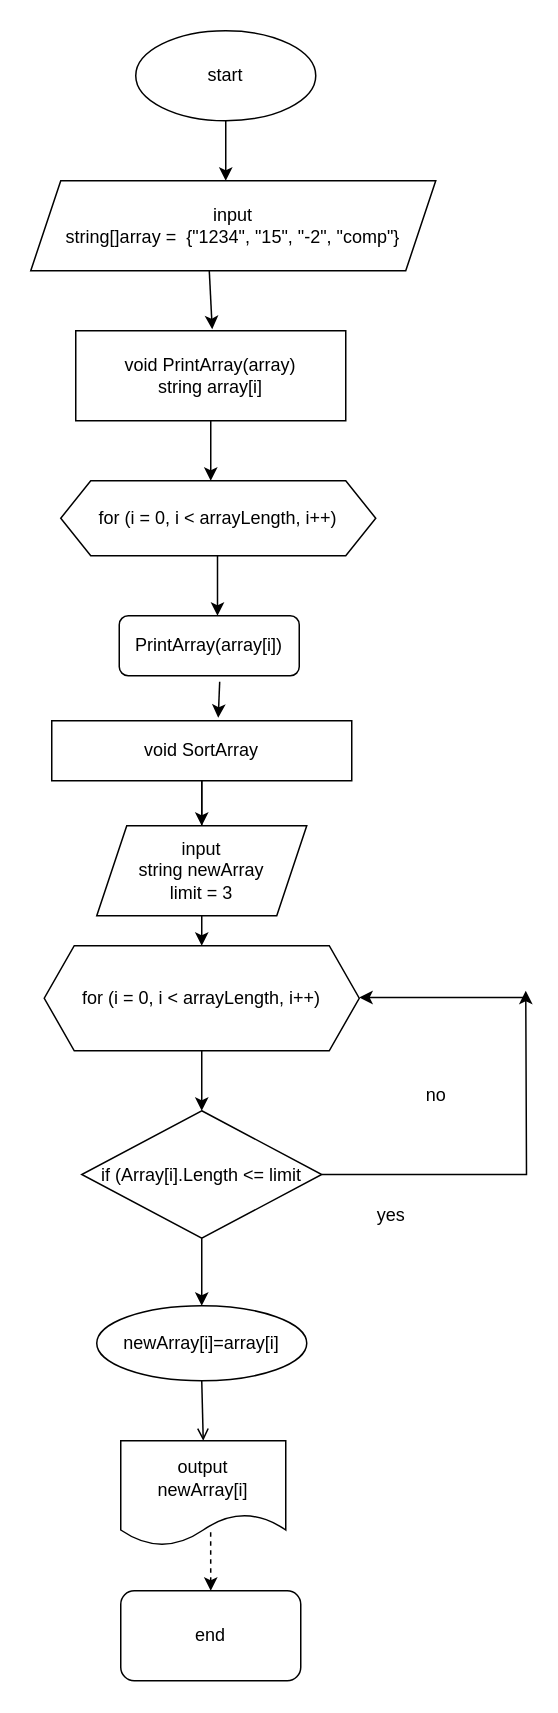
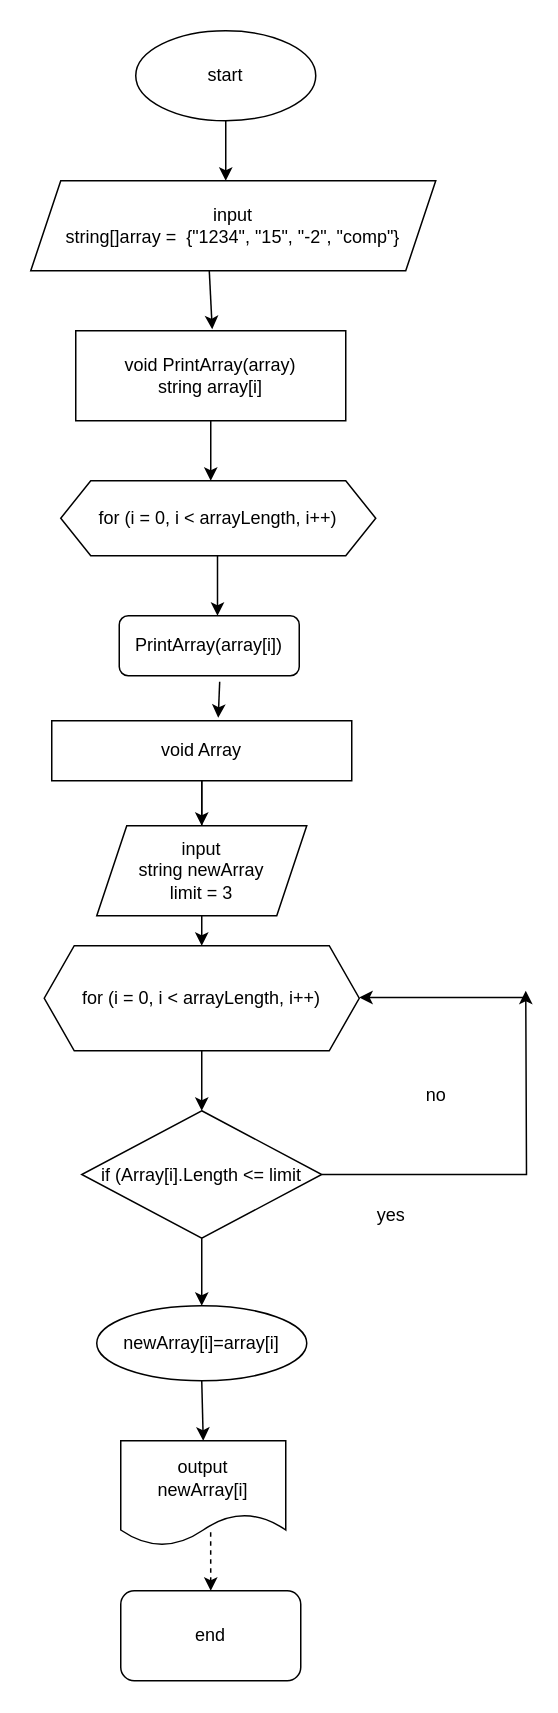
(202, 751) -> (202, 751)
(203, 1431) -> (203, 1429)
